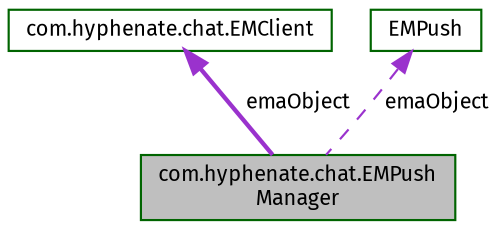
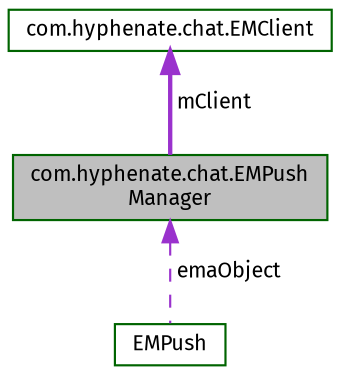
(296, 103) -> (211, 103)
(363, 113) -> (170, 283)
